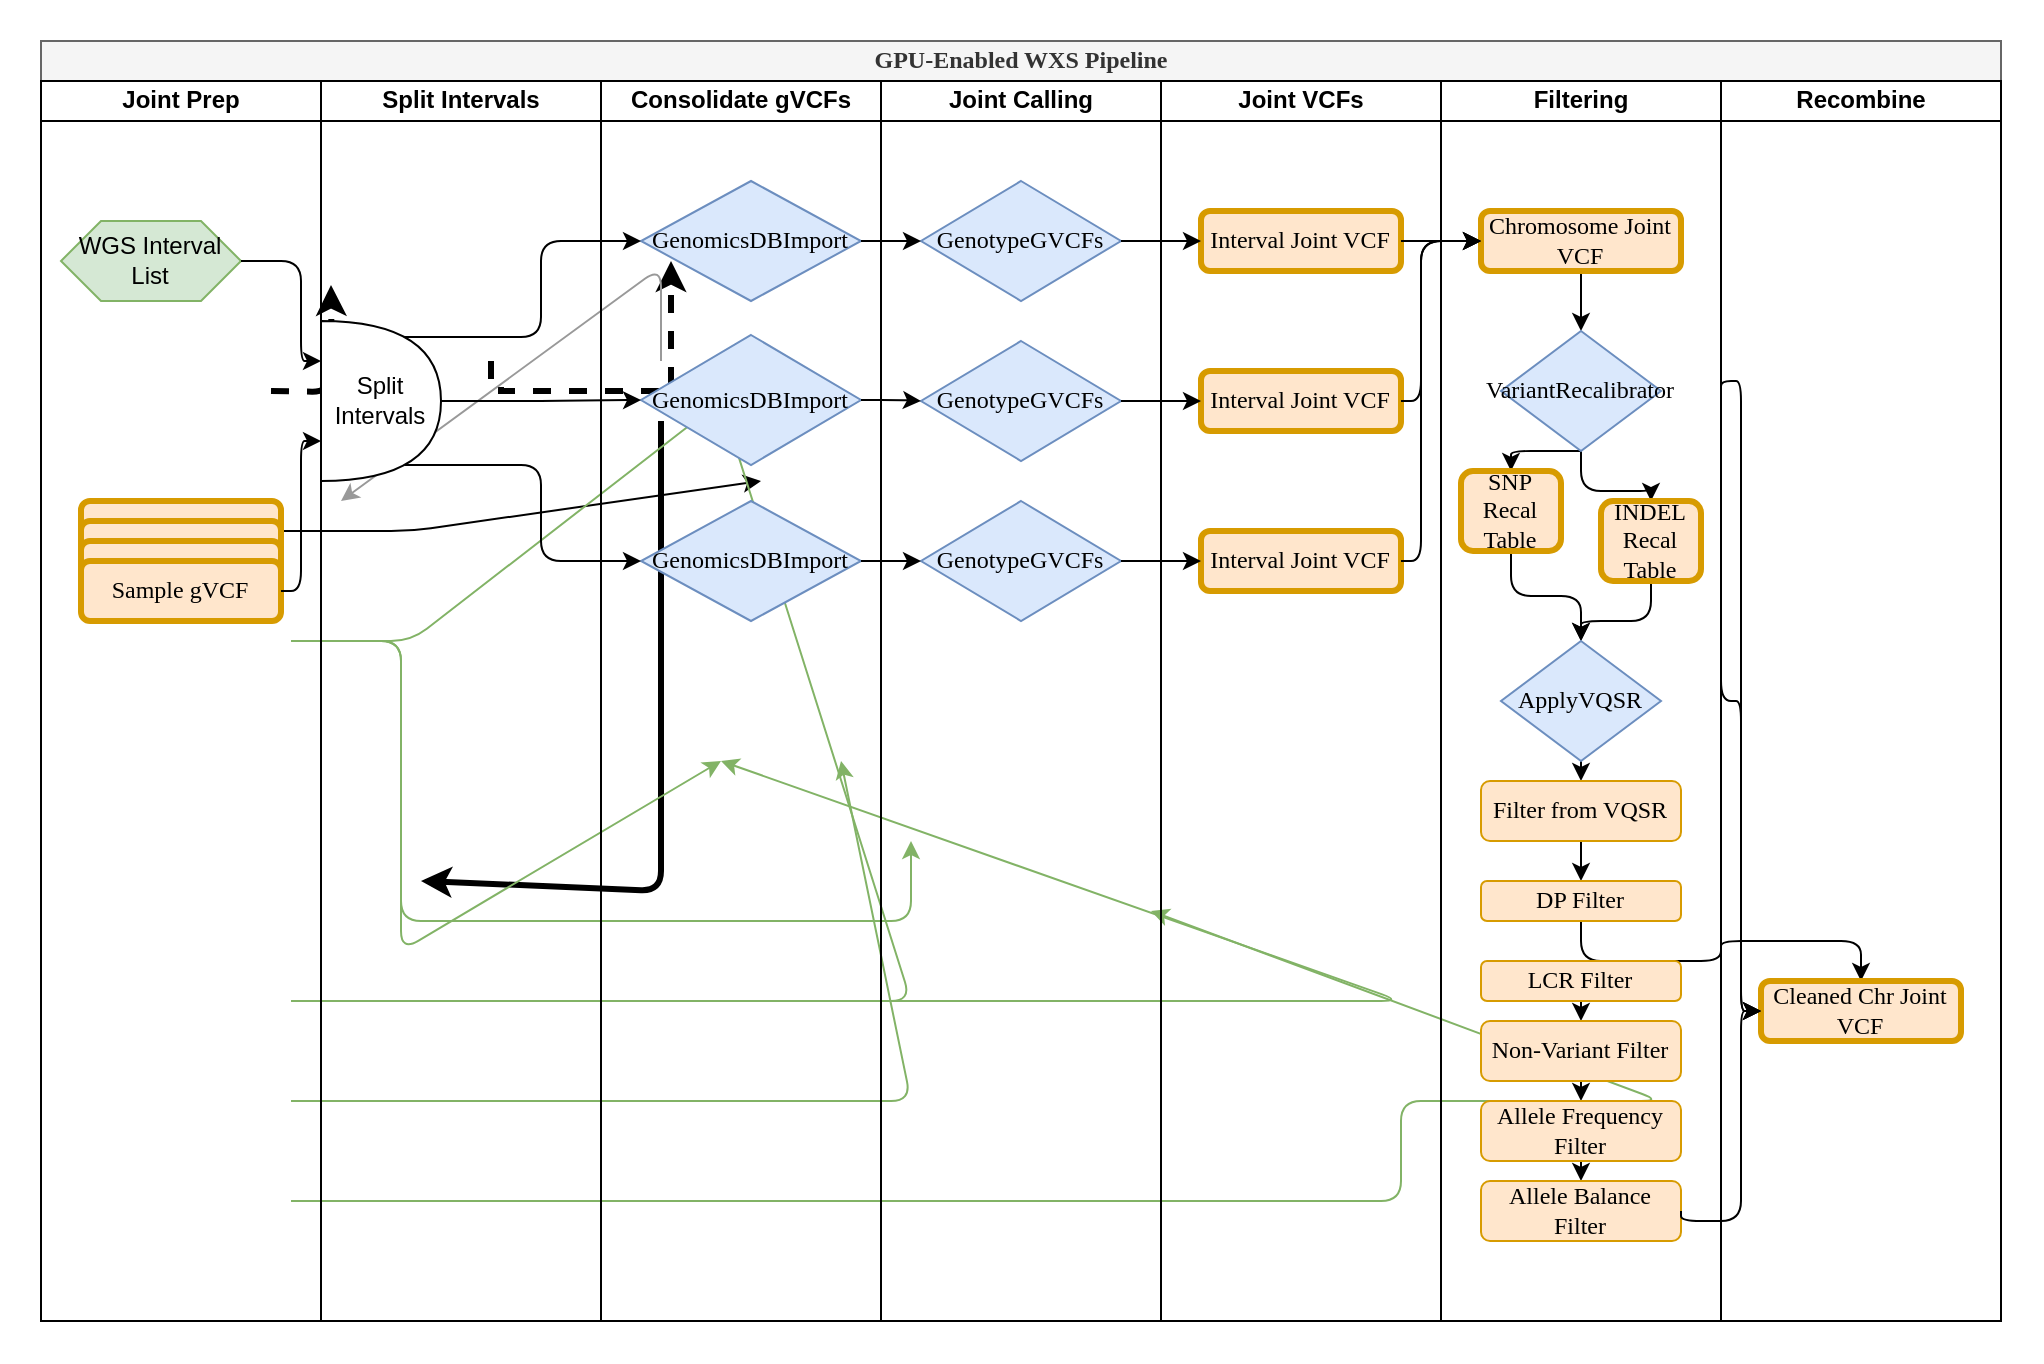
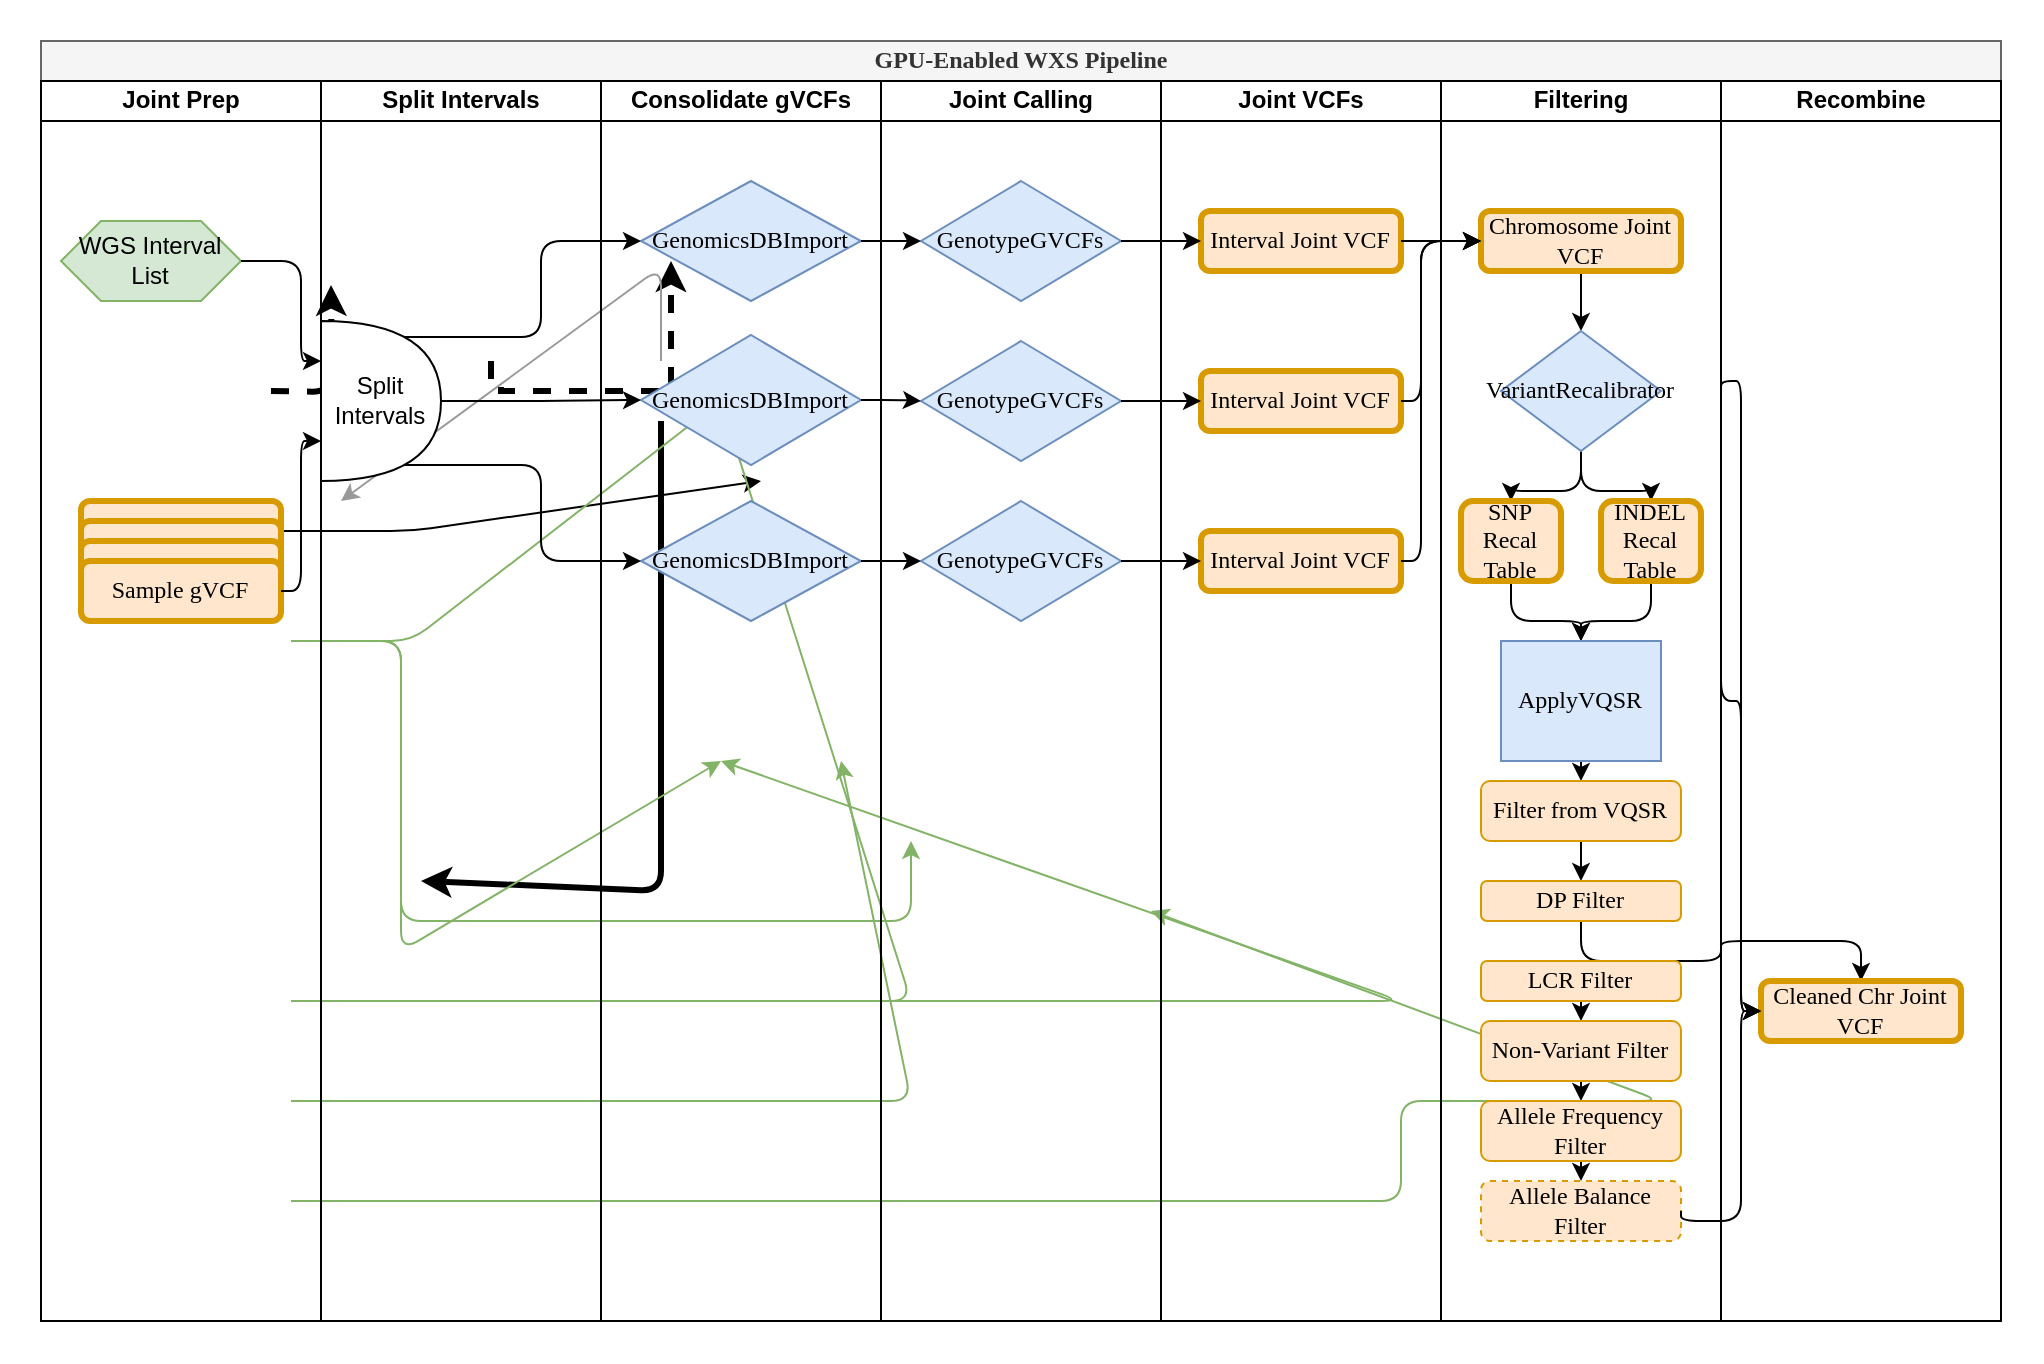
(1511, 511) -> (1511, 541)
(1581, 701) -> (1581, 701)
(1581, 1211) -> (1581, 1211)
